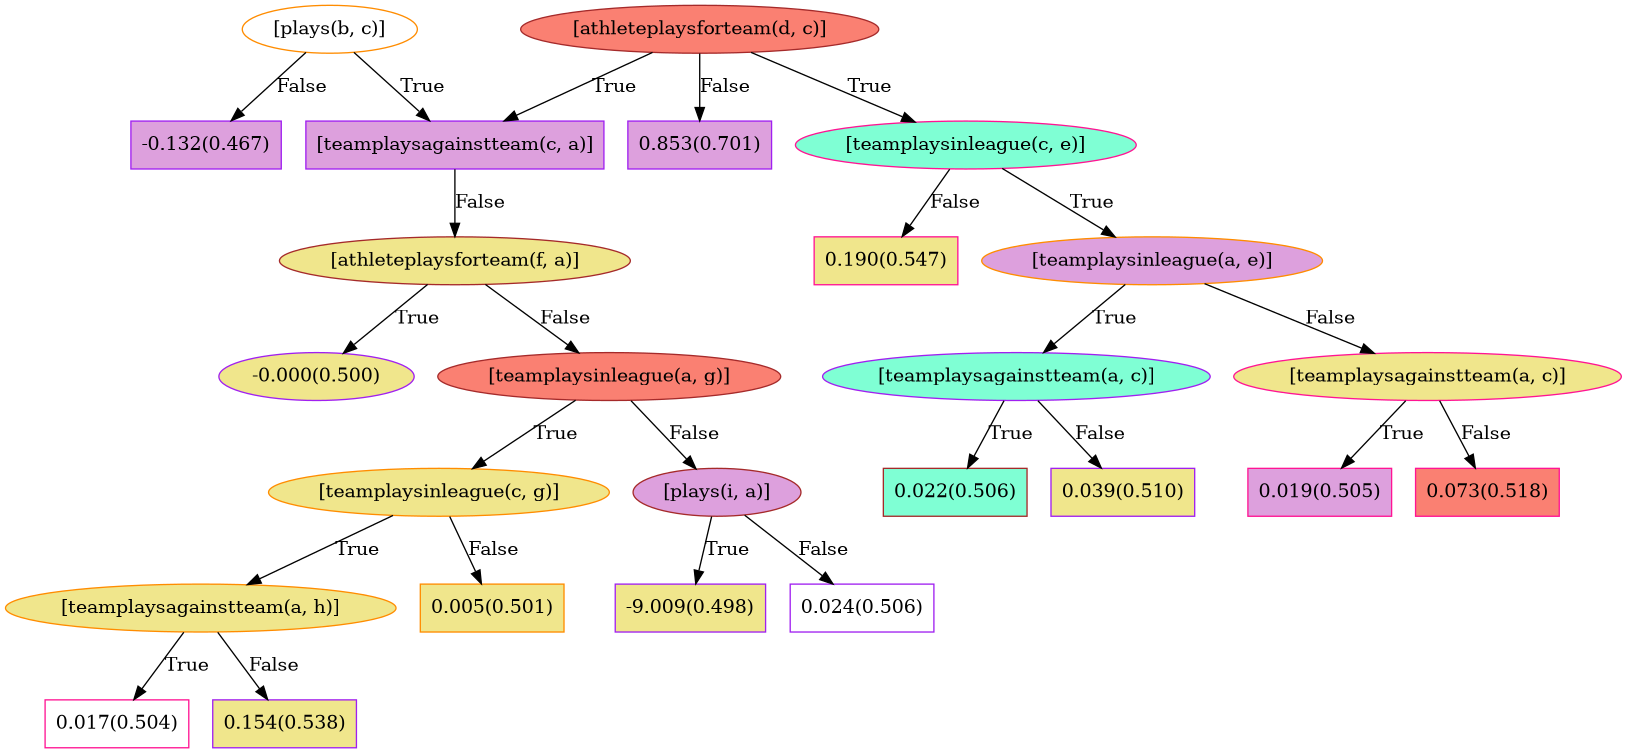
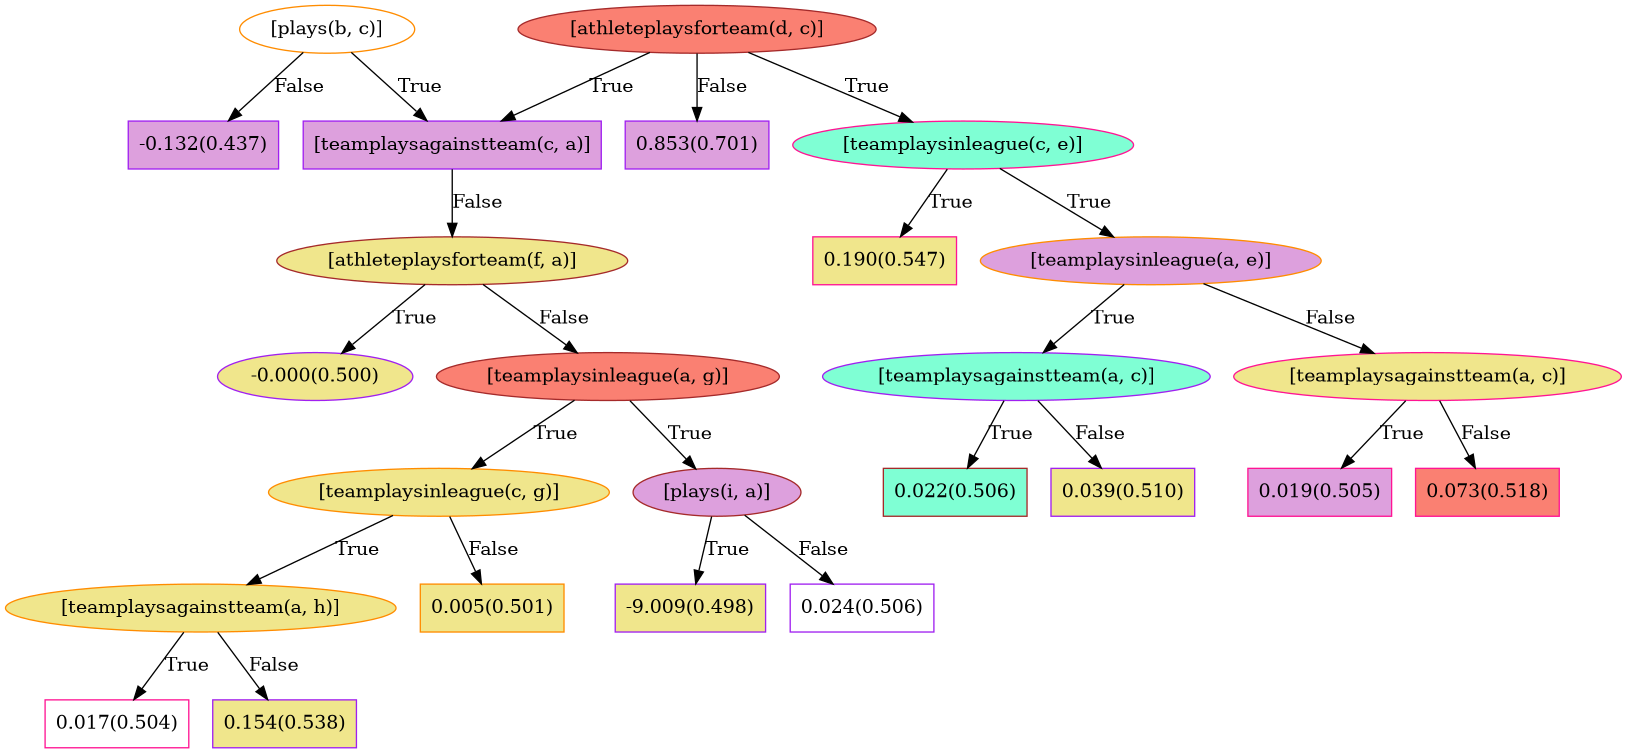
(206, 145) -> (203, 145)
(955, 203) -> (951, 203)
(694, 434) -> (690, 434)
